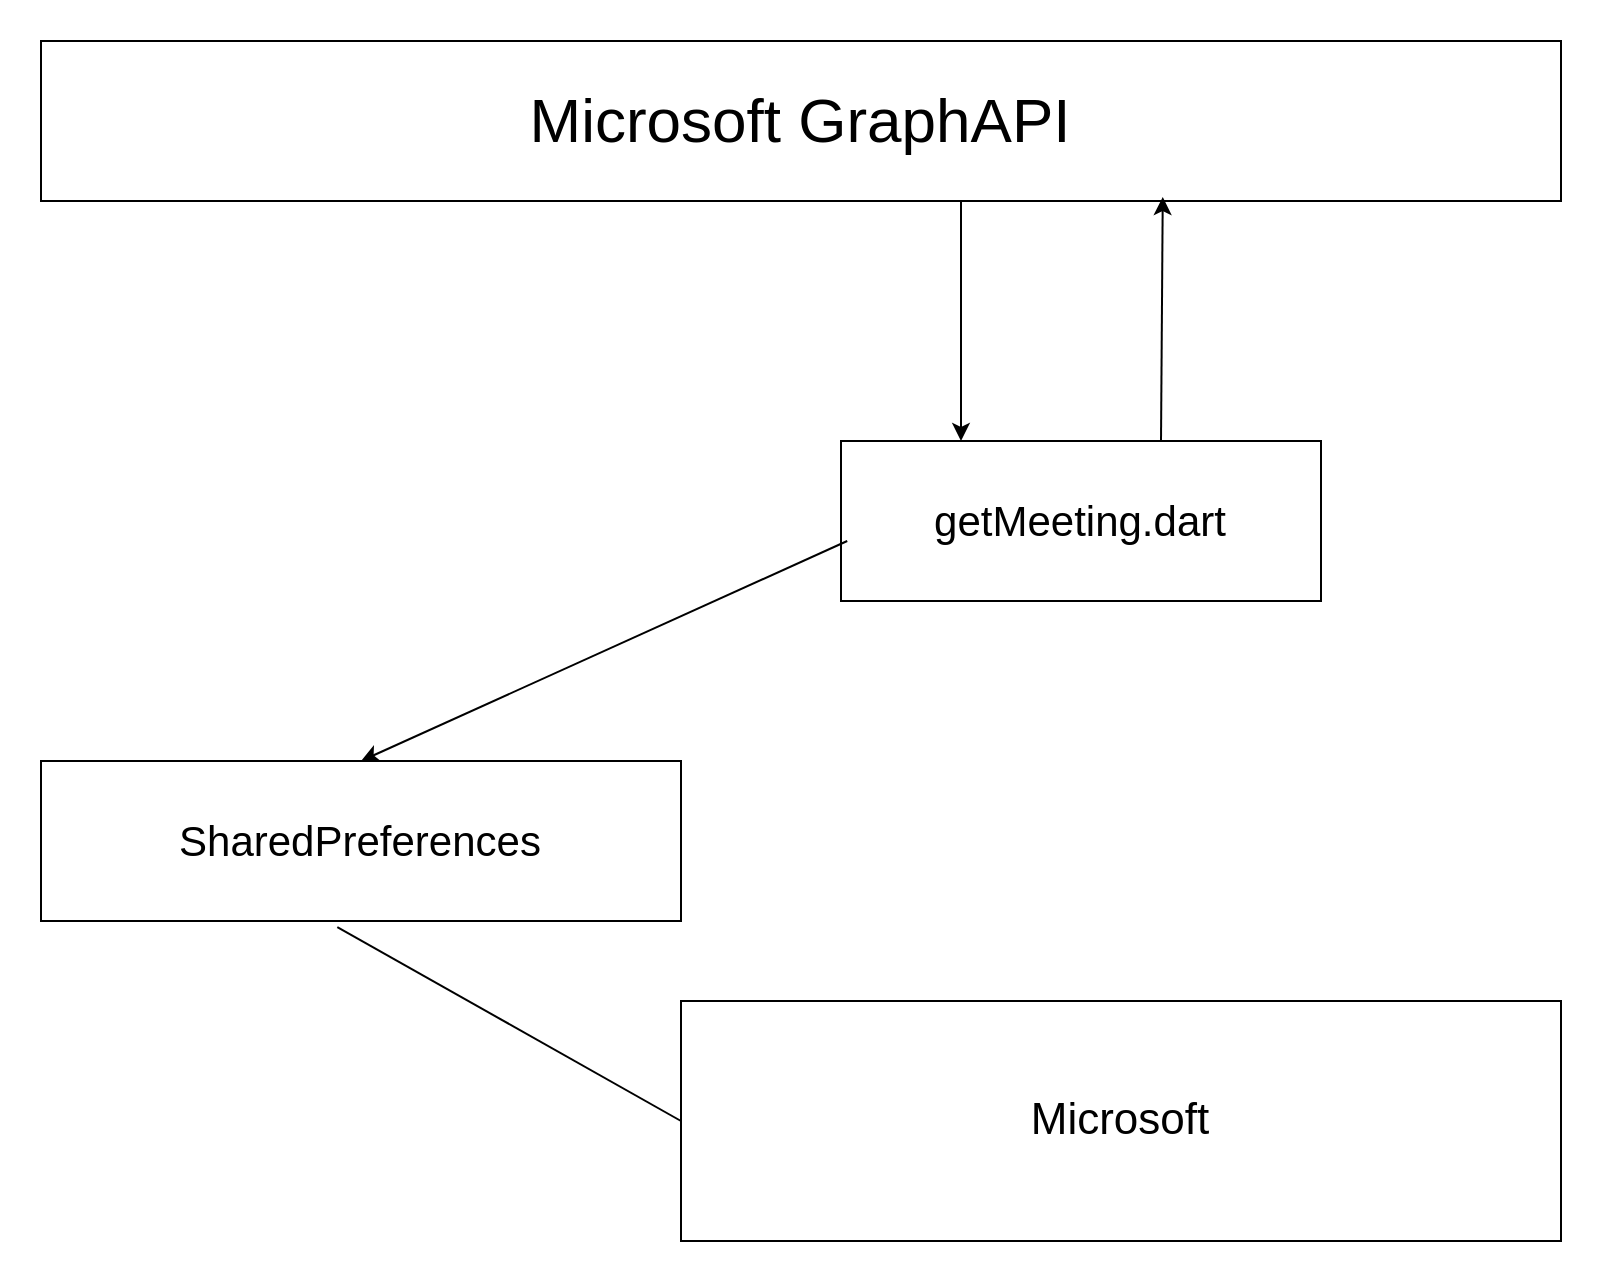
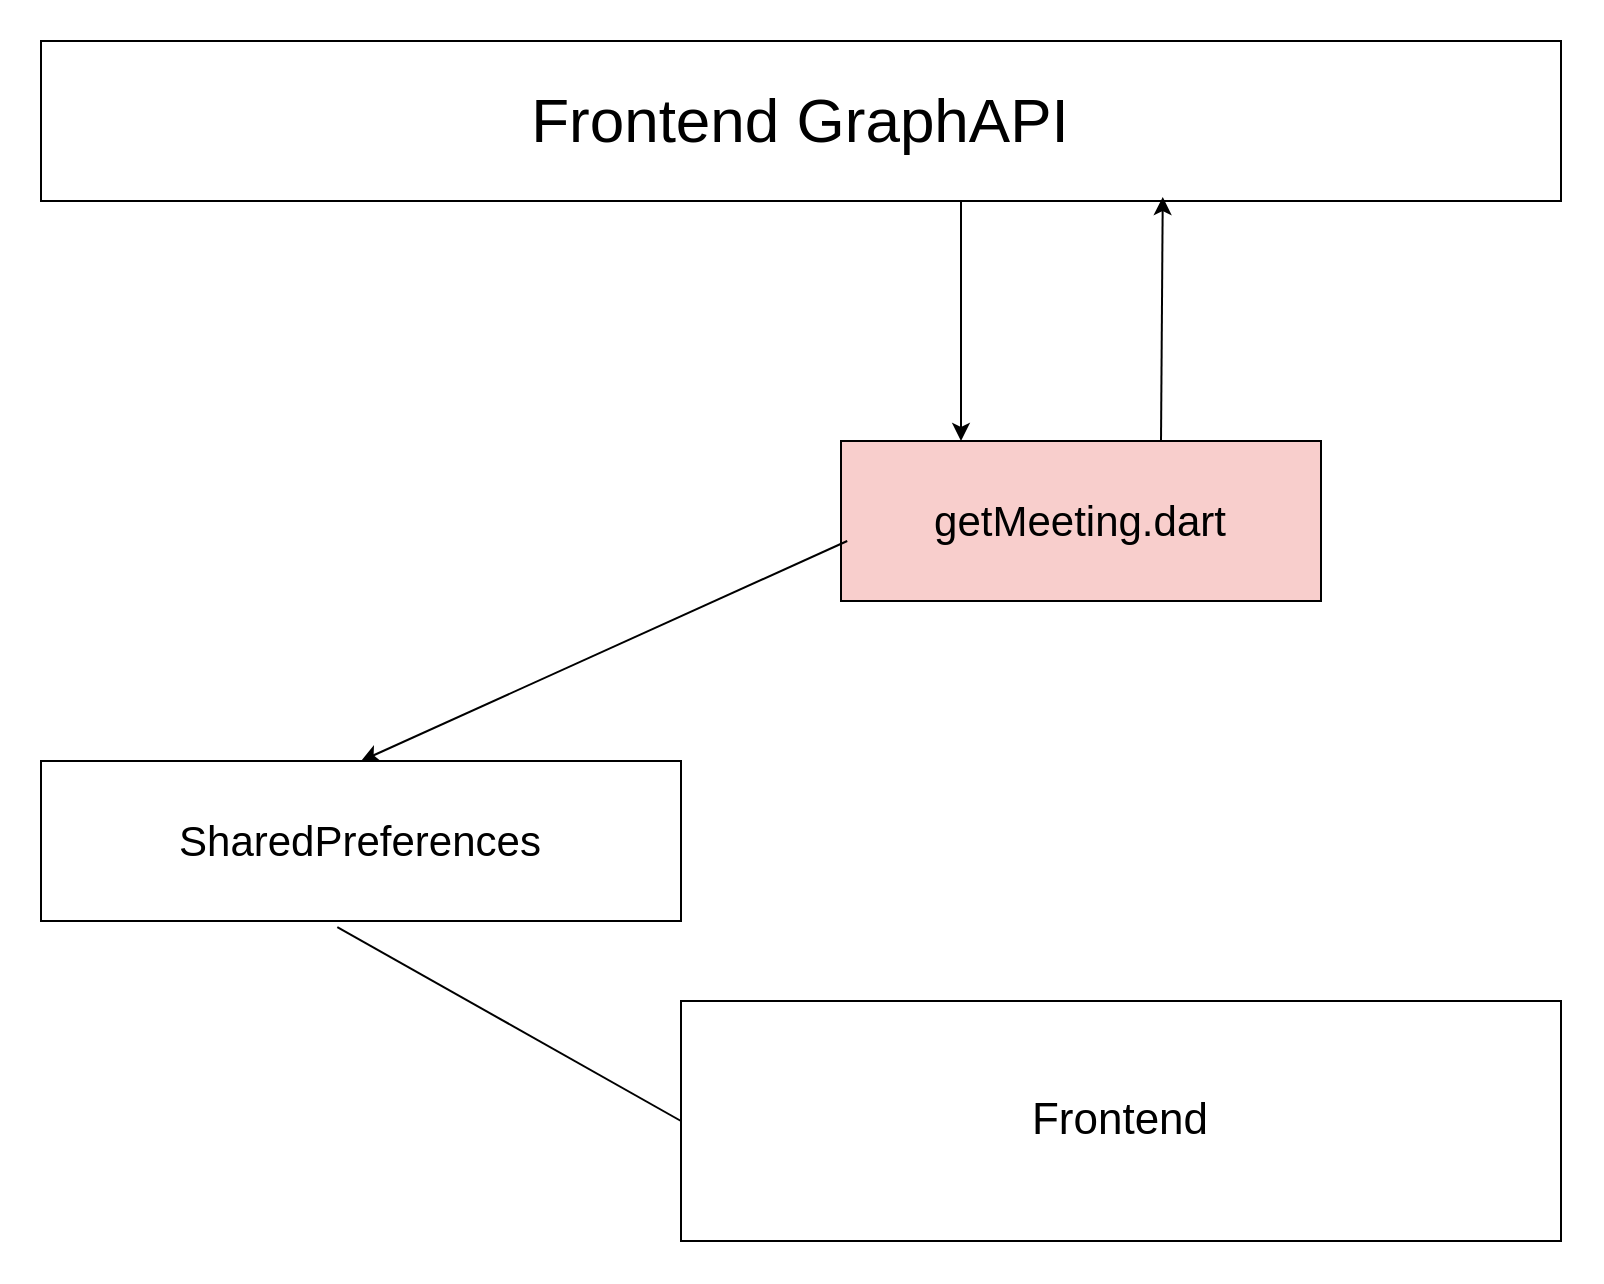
(801, 121) -> (801, 121)
(1081, 521) -> (1081, 521)
(1121, 1121) -> (1121, 1121)
